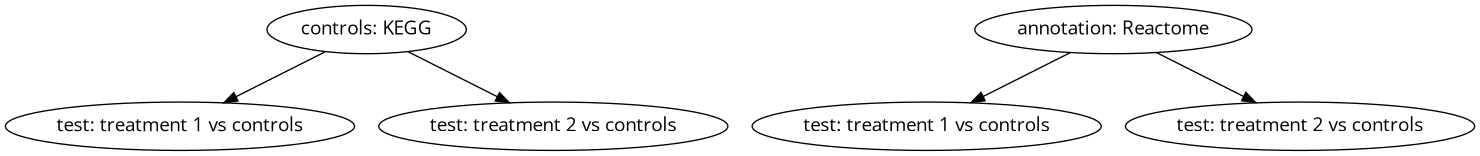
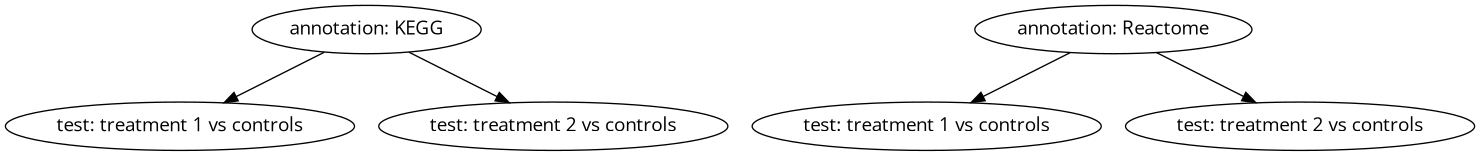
(367, 30) -> (367, 30)
